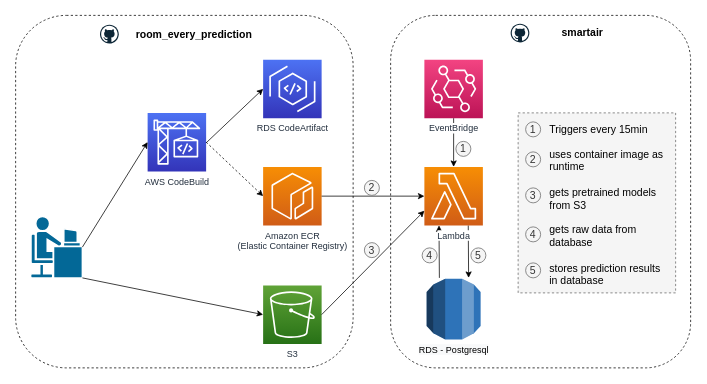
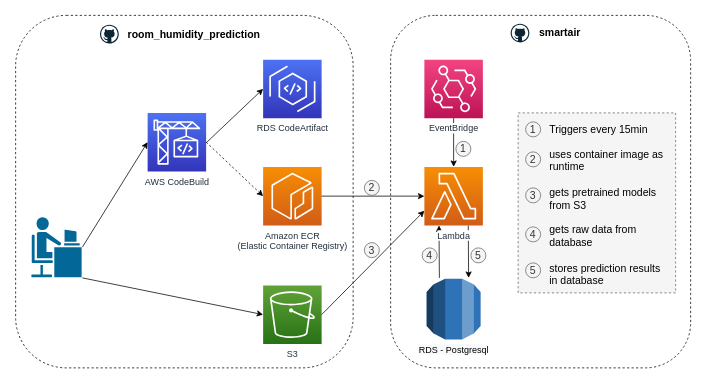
(582, 32) -> (560, 32)
(194, 34) -> (194, 34)
